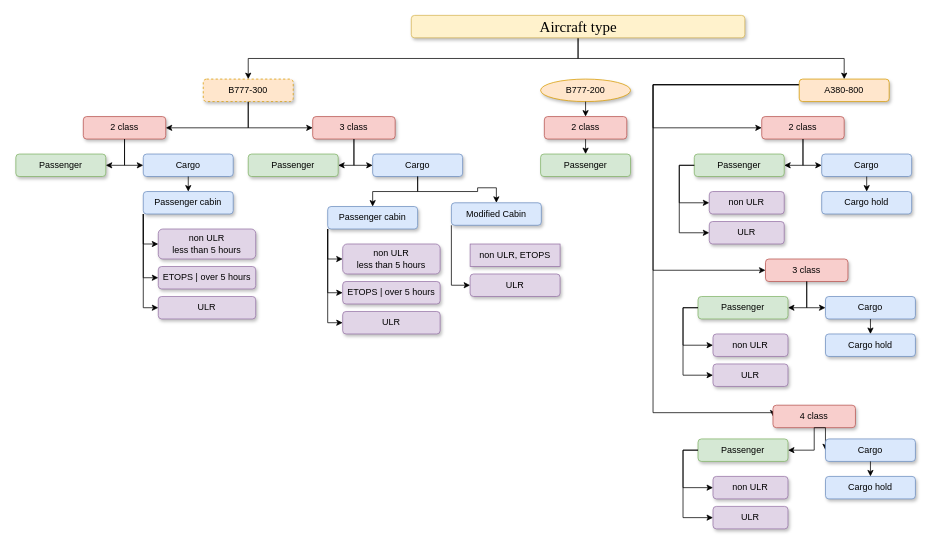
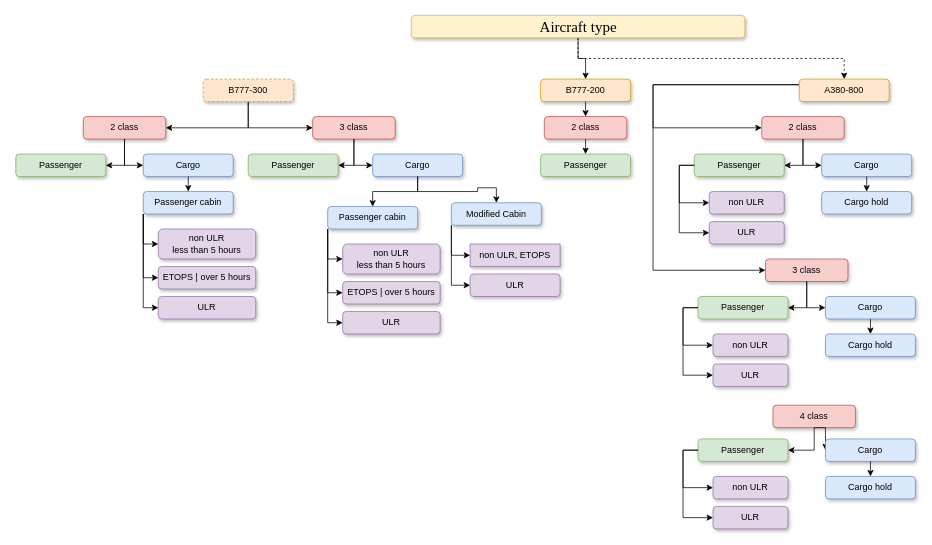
(404, 59) -> none
(723, 59) -> (723, 59)
none -> (585, 67)
(585, 90) -> (585, 90)
none -> (459, 255)
(712, 413) -> none
